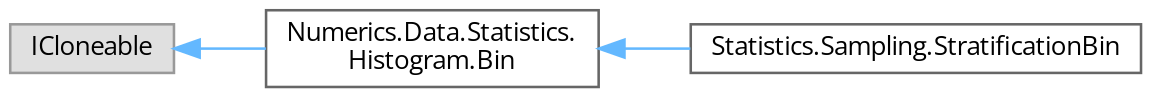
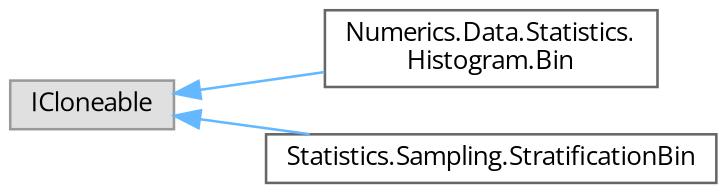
(658, 49) -> (255, 127)
